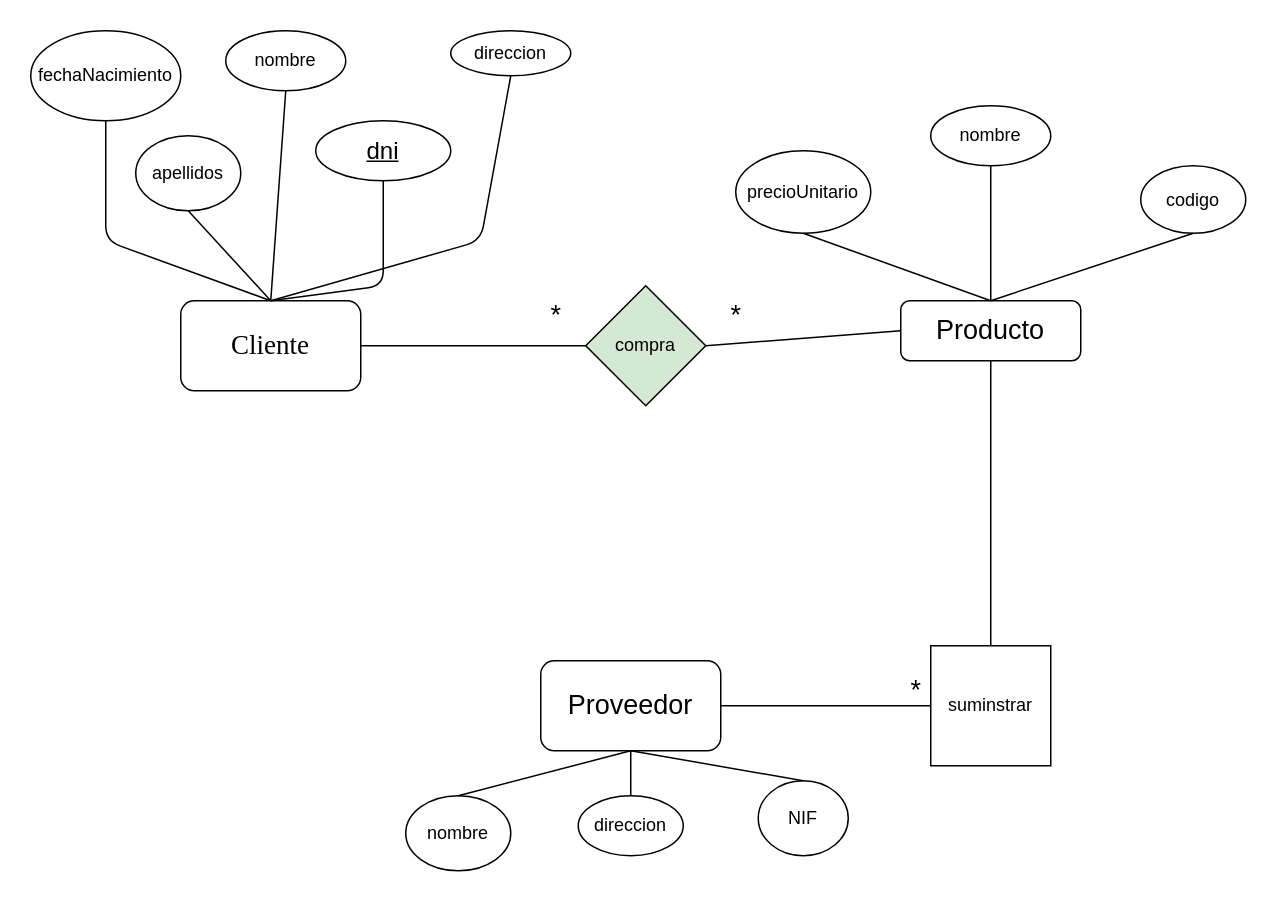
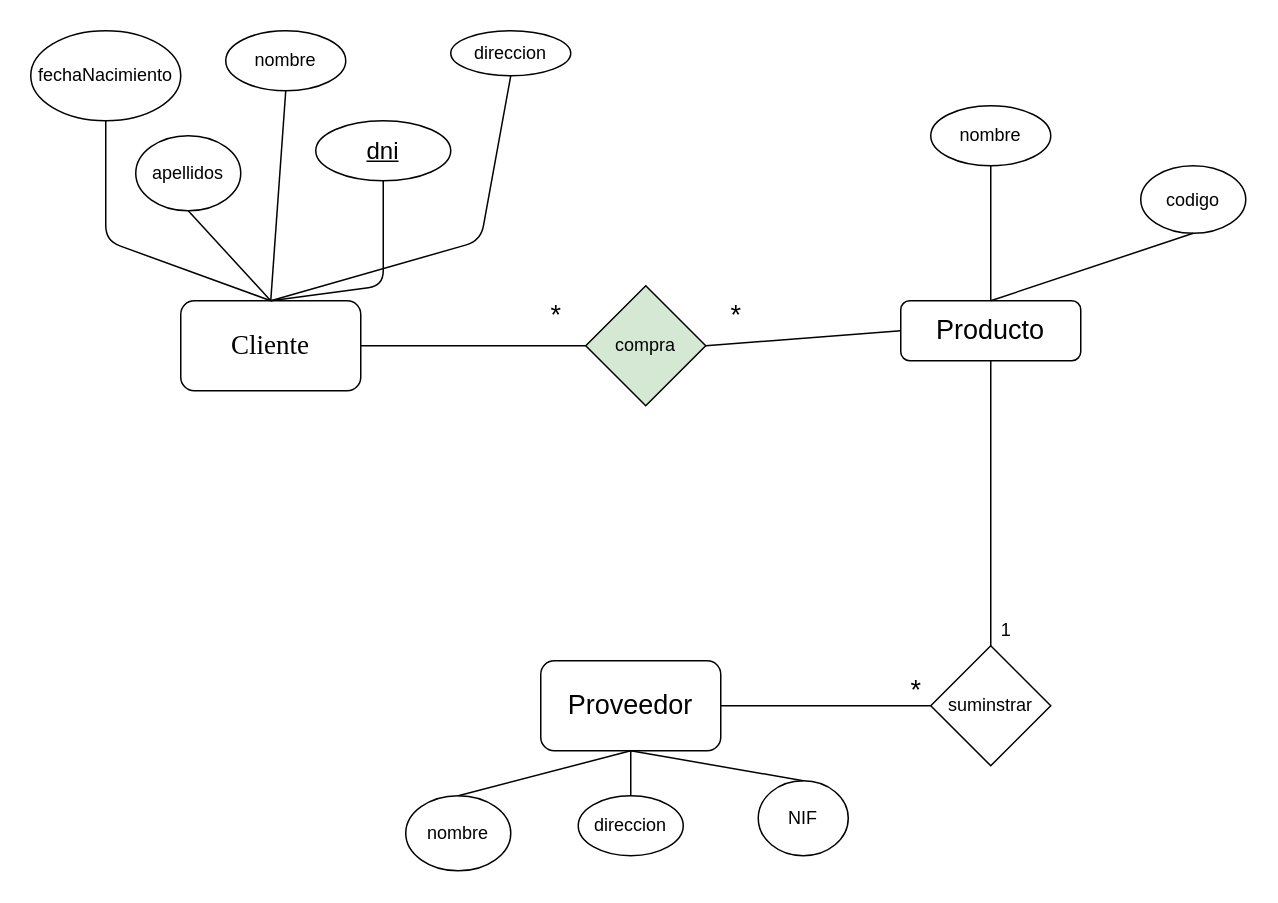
(803, 192) -> none
(896, 266) -> none
none -> (1006, 631)
(991, 706) -> (991, 706)
